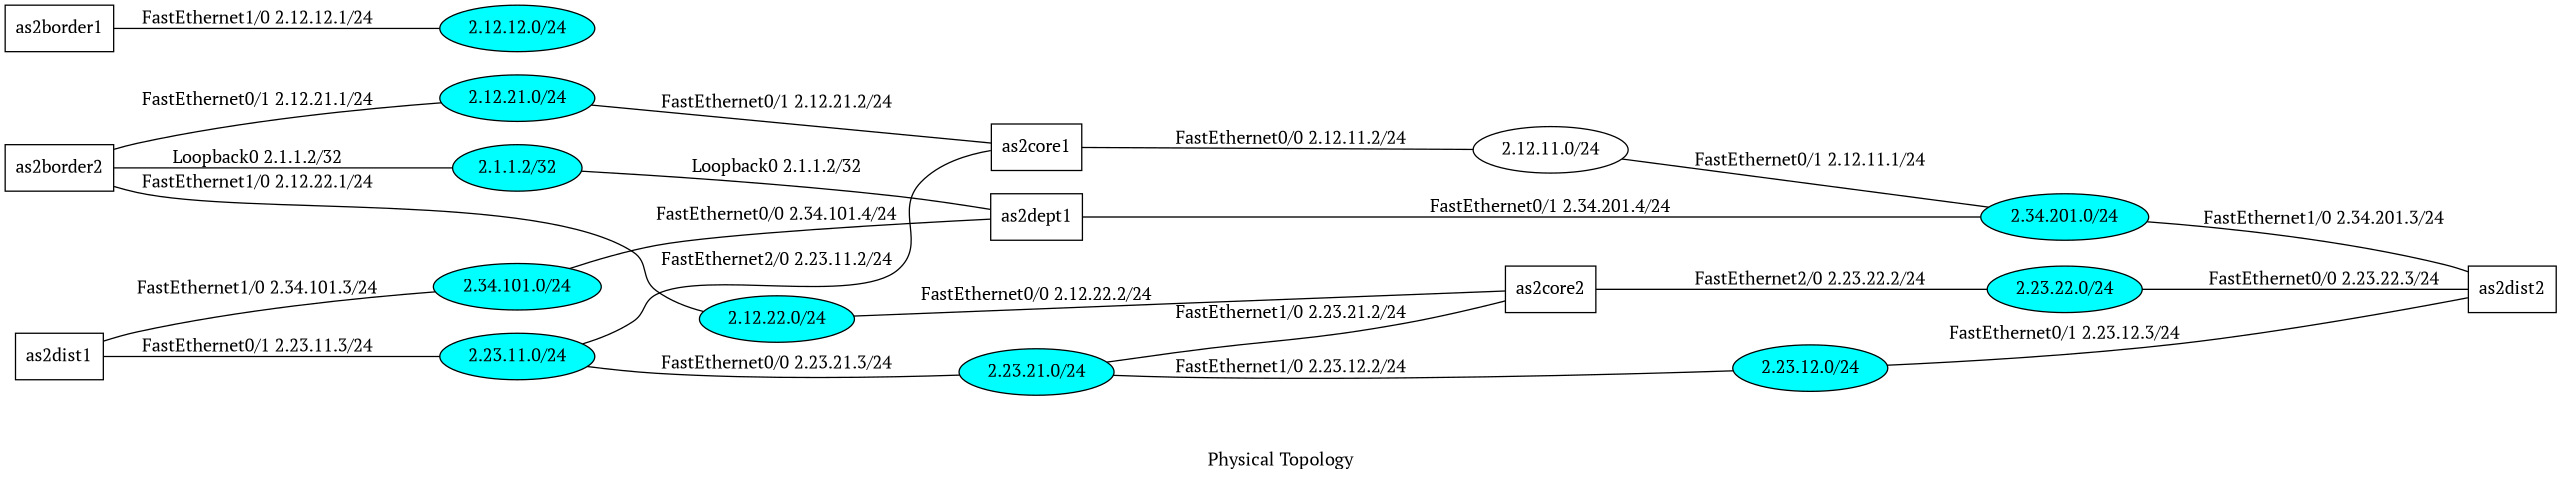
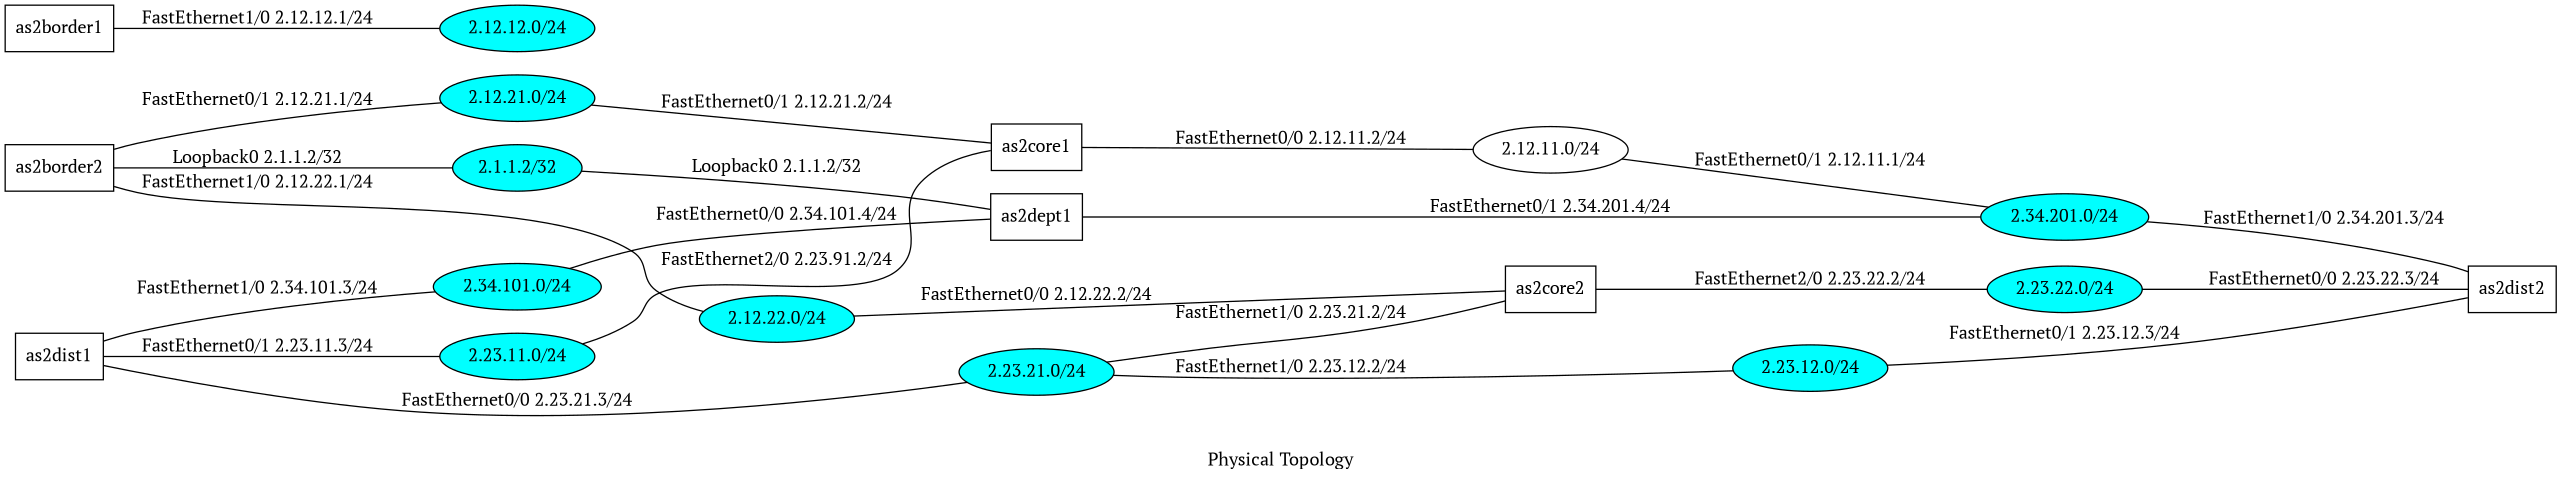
(777, 260) -> (777, 260)
(773, 377) -> (534, 415)
